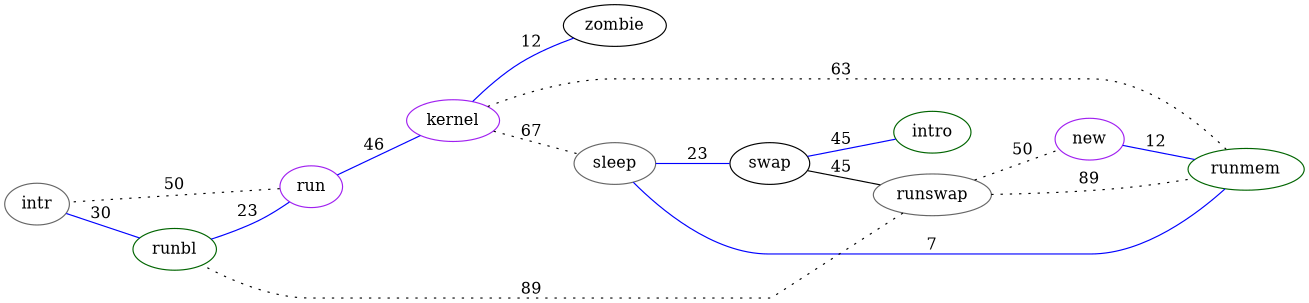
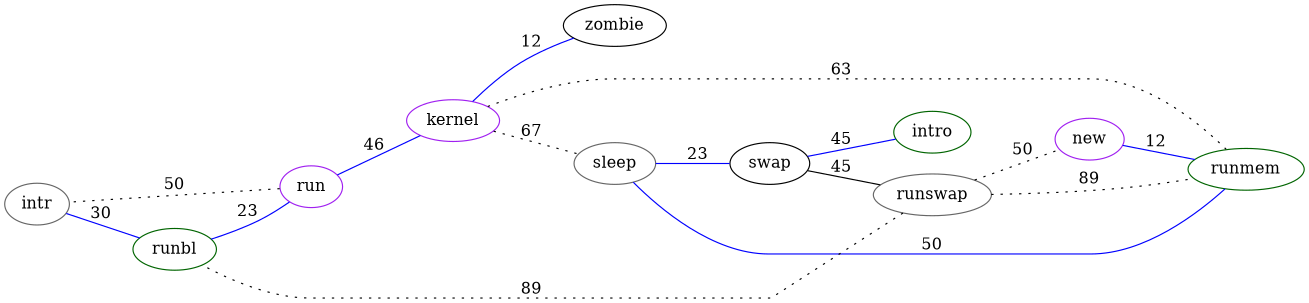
(932, 245) -> (932, 245)
